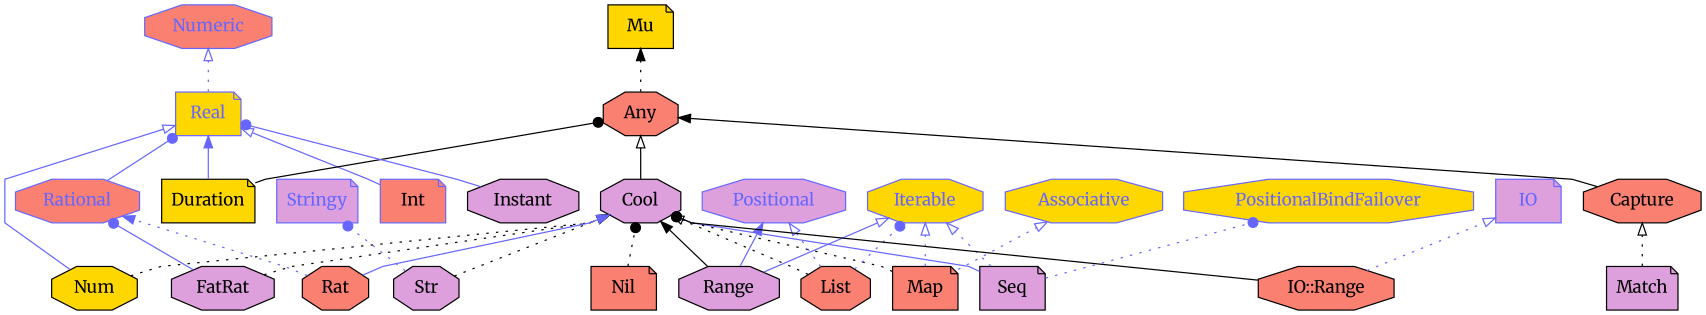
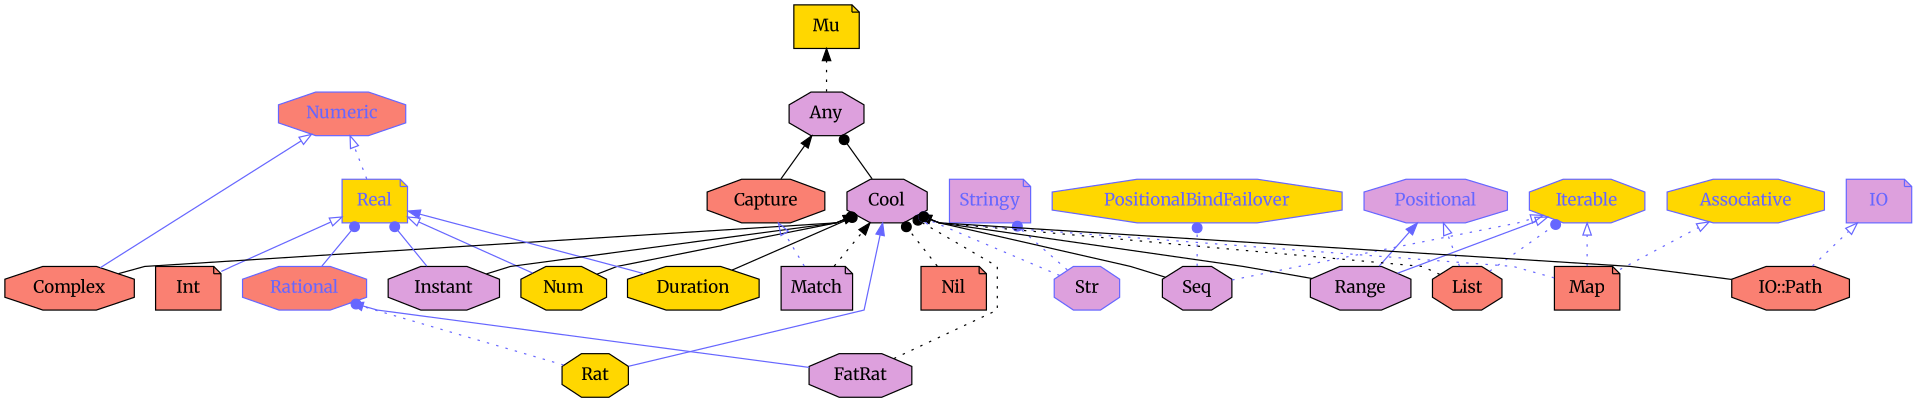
(641, 114) -> (827, 114)
(424, 152) -> (784, 247)
(641, 163) -> (860, 161)
(208, 201) -> (693, 288)
(413, 201) -> (188, 288)
none -> (665, 246)
(352, 247) -> (720, 246)
(422, 247) -> (997, 302)
(797, 247) -> (1242, 246)
(845, 247) -> (1059, 250)
(526, 248) -> (994, 248)
none -> (848, 249)
(1642, 251) -> (795, 251)
none -> (70, 288)
(335, 288) -> (595, 375)
(426, 288) -> (1087, 288)
(1012, 288) -> (1197, 288)
(1326, 288) -> (1791, 288)
